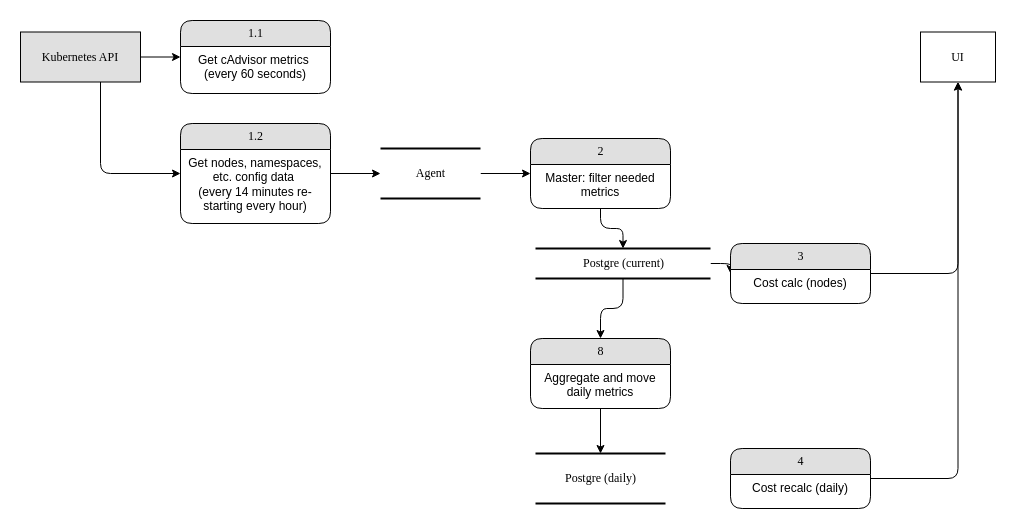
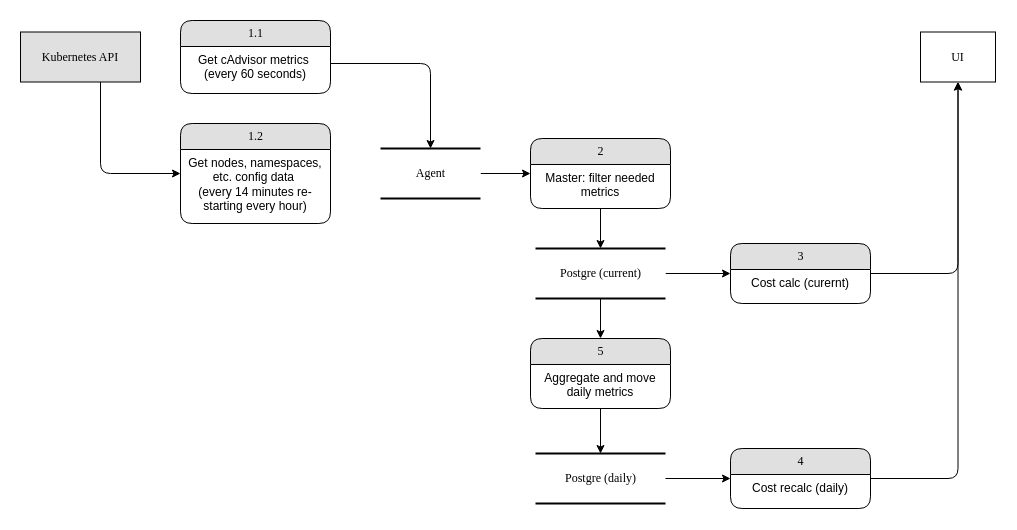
(157, 57) -> none
none -> (415, 64)
(352, 174) -> none
(623, 264) -> (601, 274)
(801, 284) -> (801, 284)
(601, 352) -> (601, 352)
none -> (695, 479)
